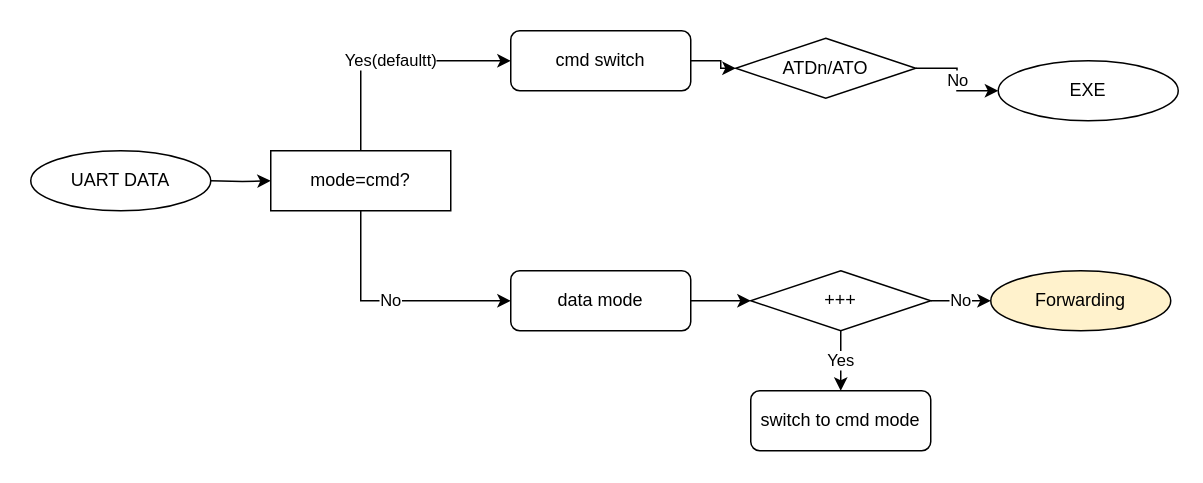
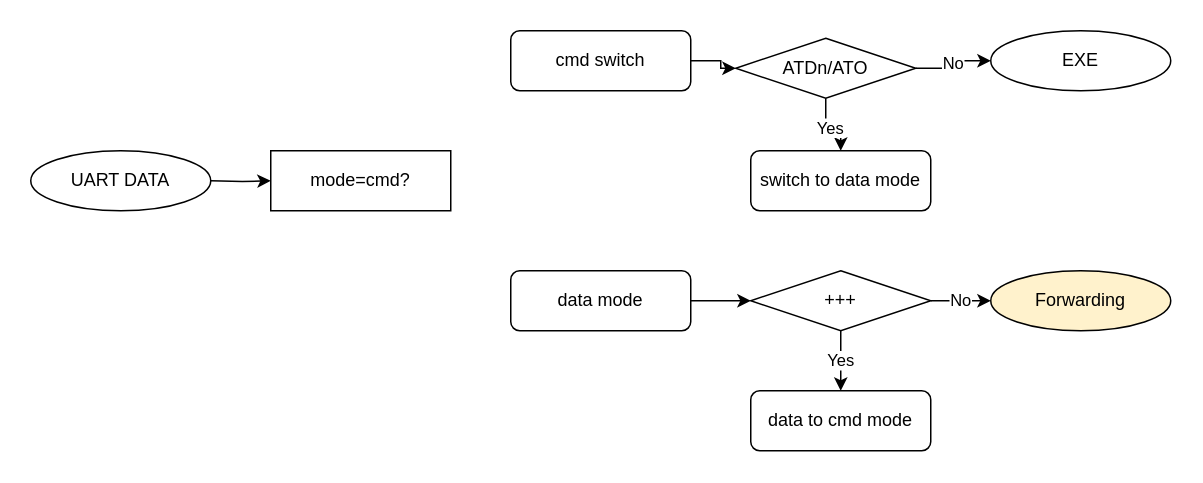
(386, 61) -> none
(1088, 91) -> (1081, 61)
none -> (826, 126)
none -> (841, 181)
(386, 301) -> none
(841, 421) -> (841, 421)
